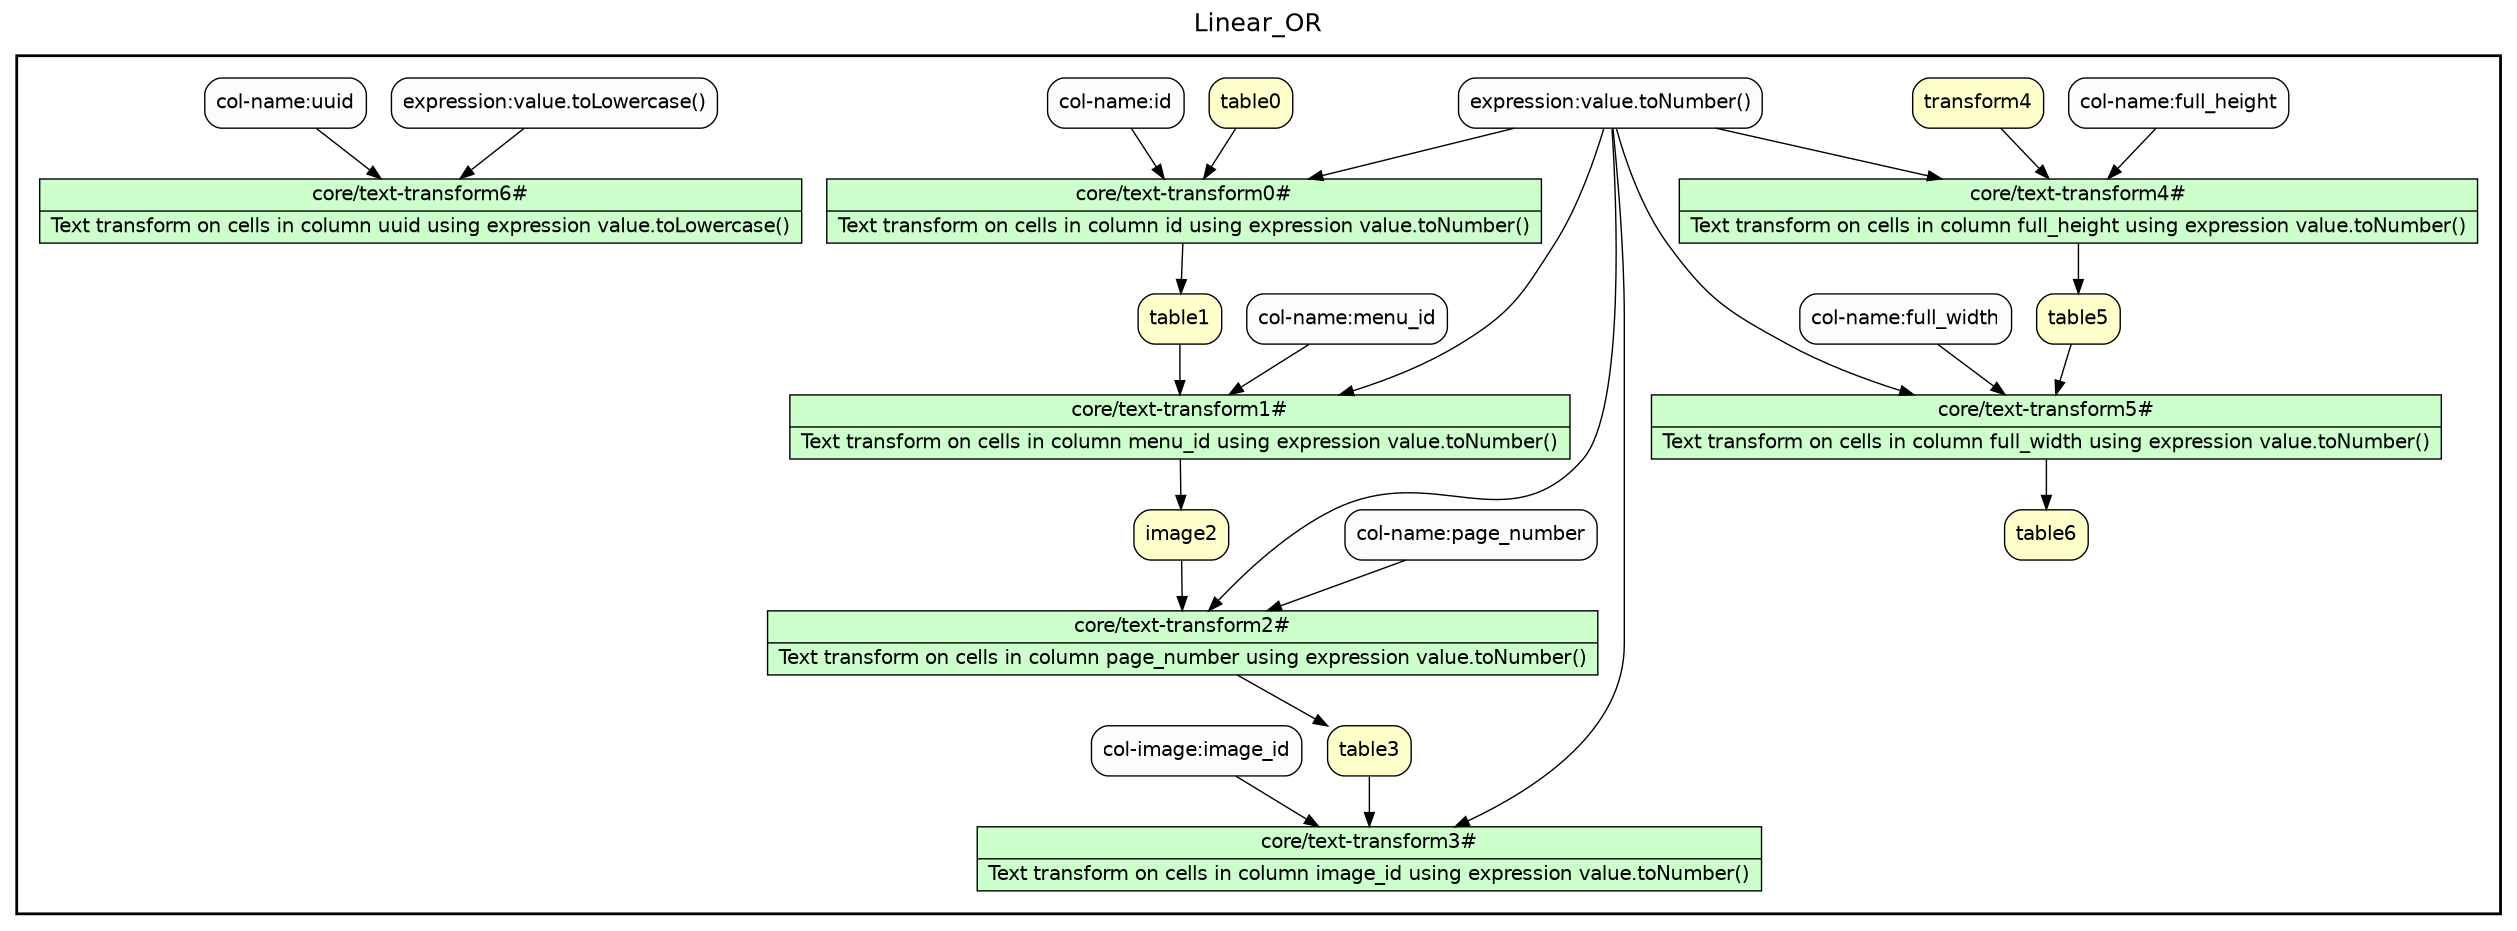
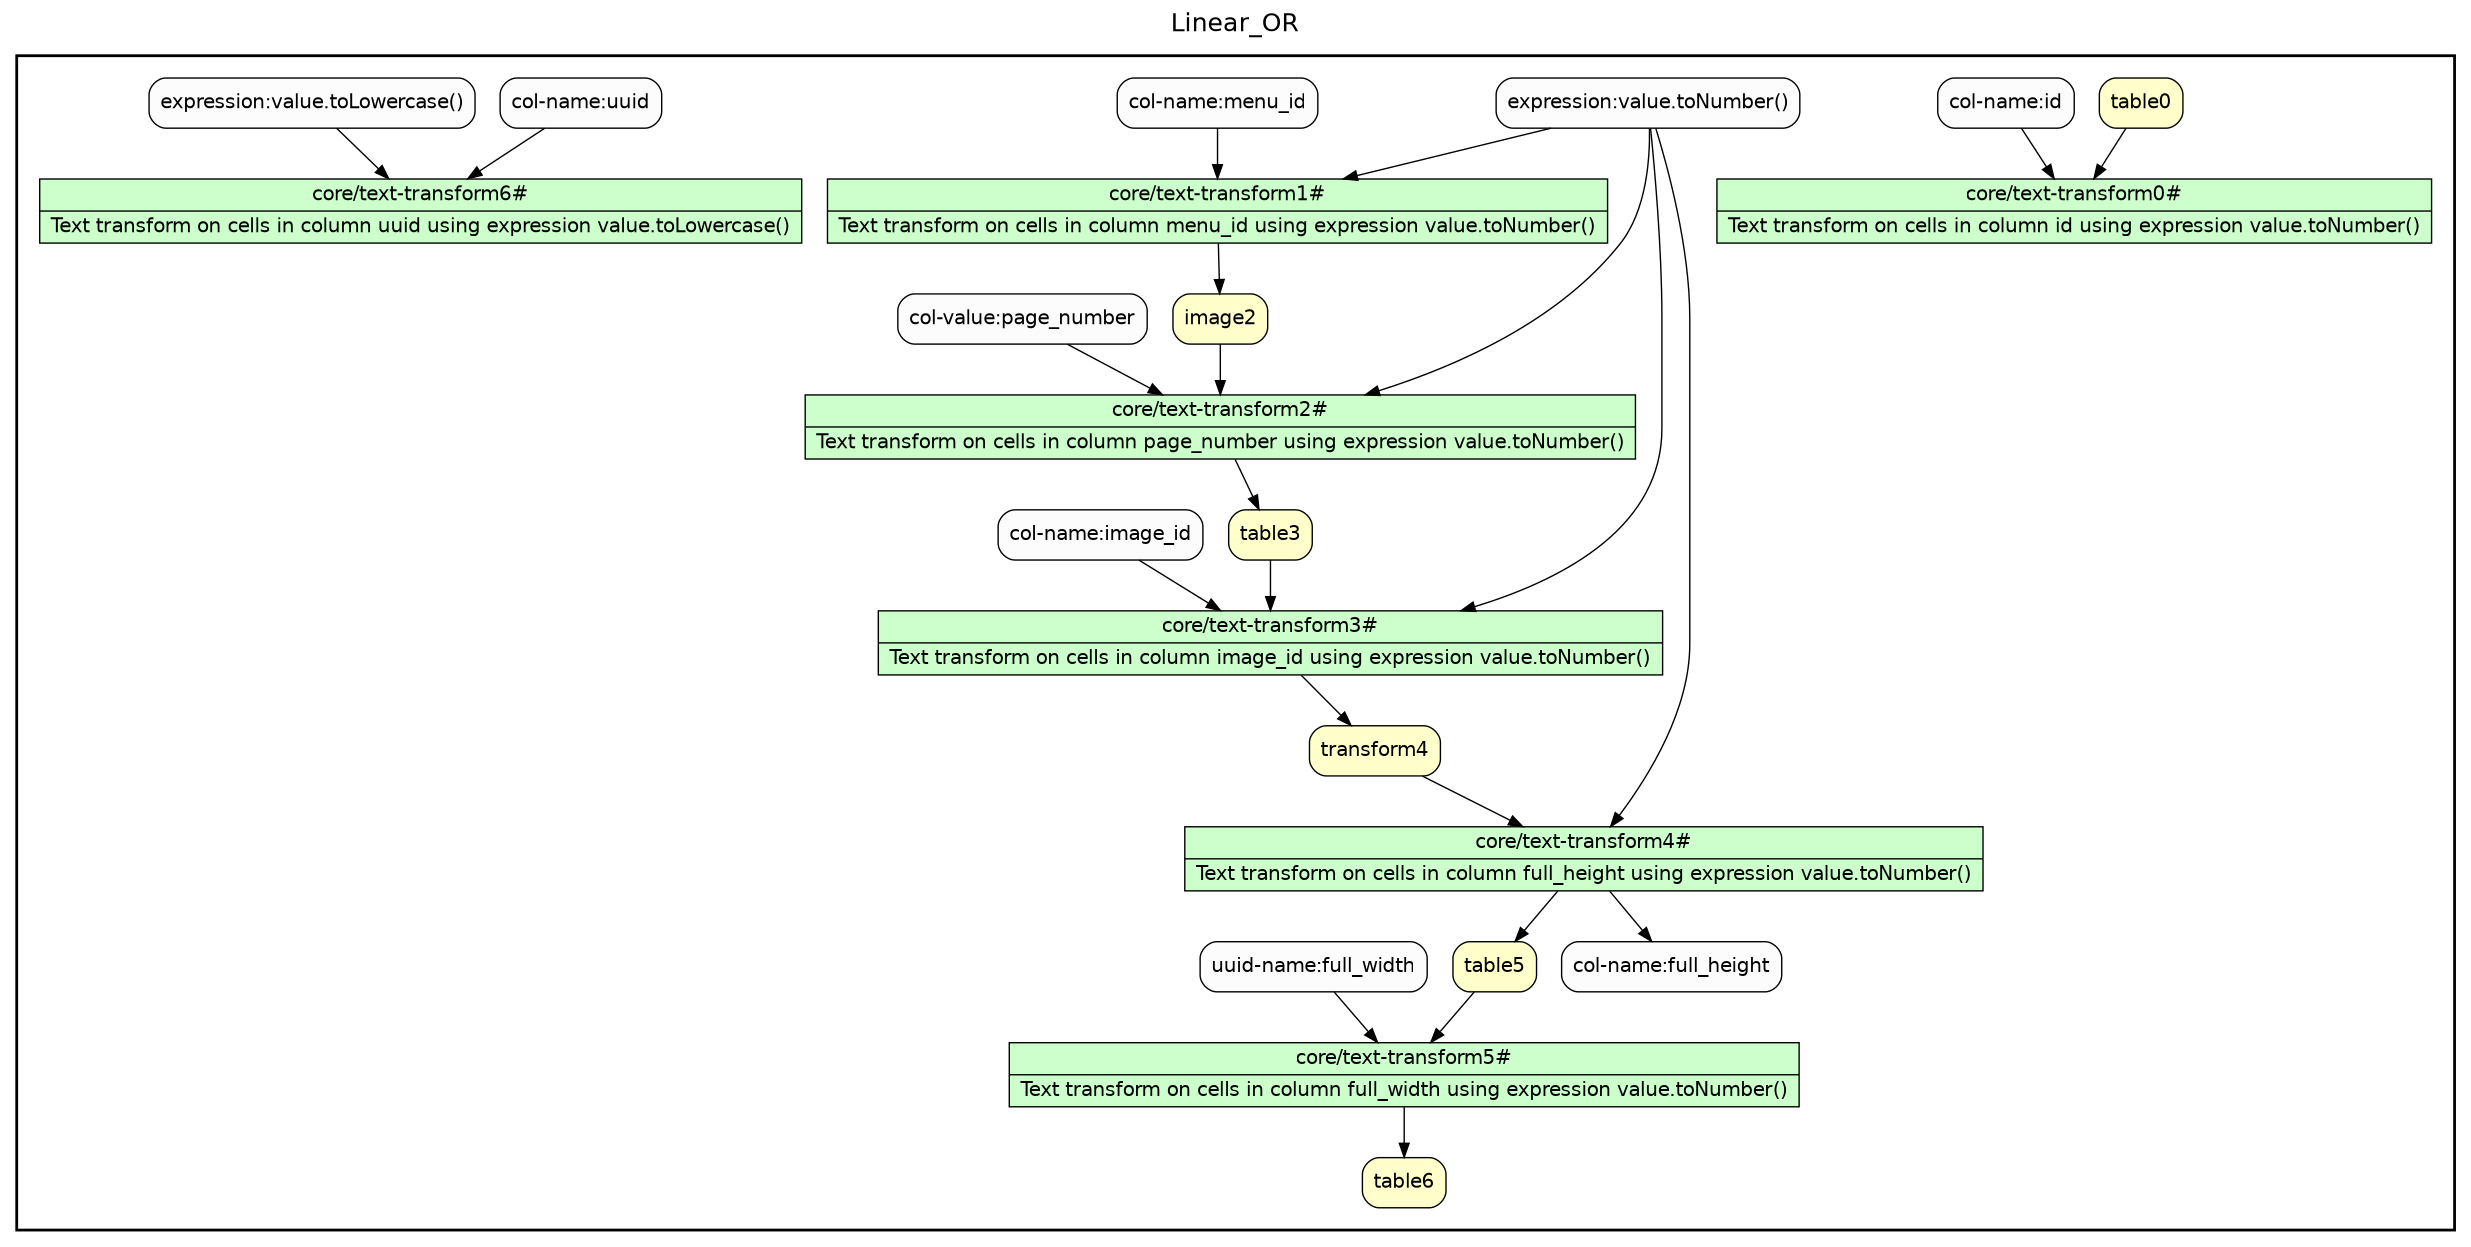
(2137, 148) -> (1626, 911)
(1418, 152) -> none
(1718, 301) -> none
(1180, 319) -> none
(1906, 319) -> (1314, 967)
(1471, 535) -> (1023, 319)
none -> (1321, 695)
(1197, 751) -> (1101, 535)
